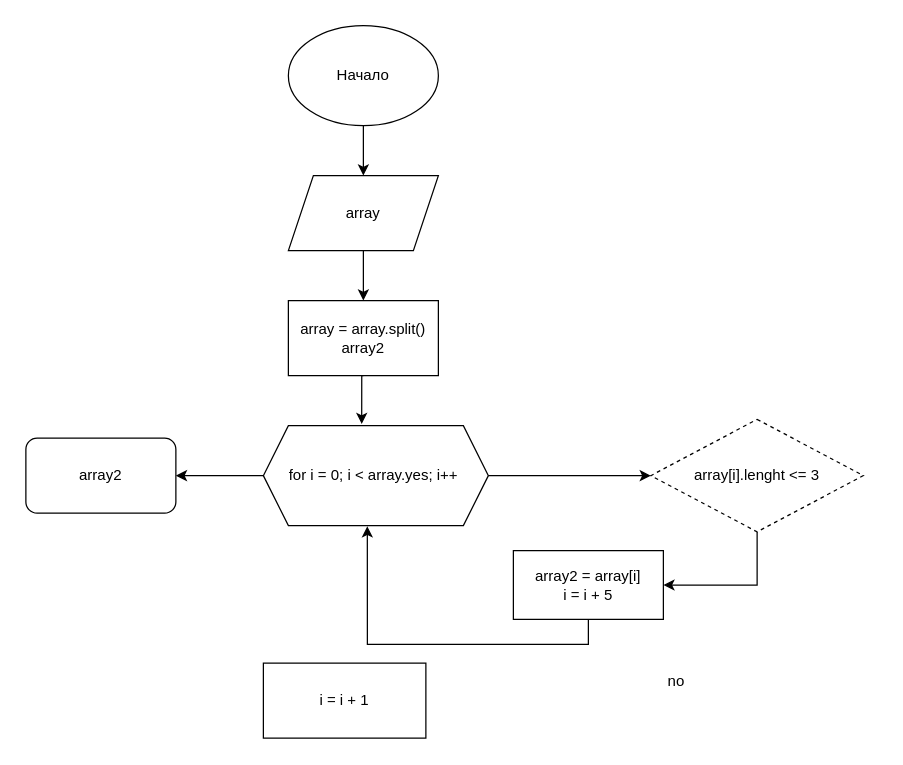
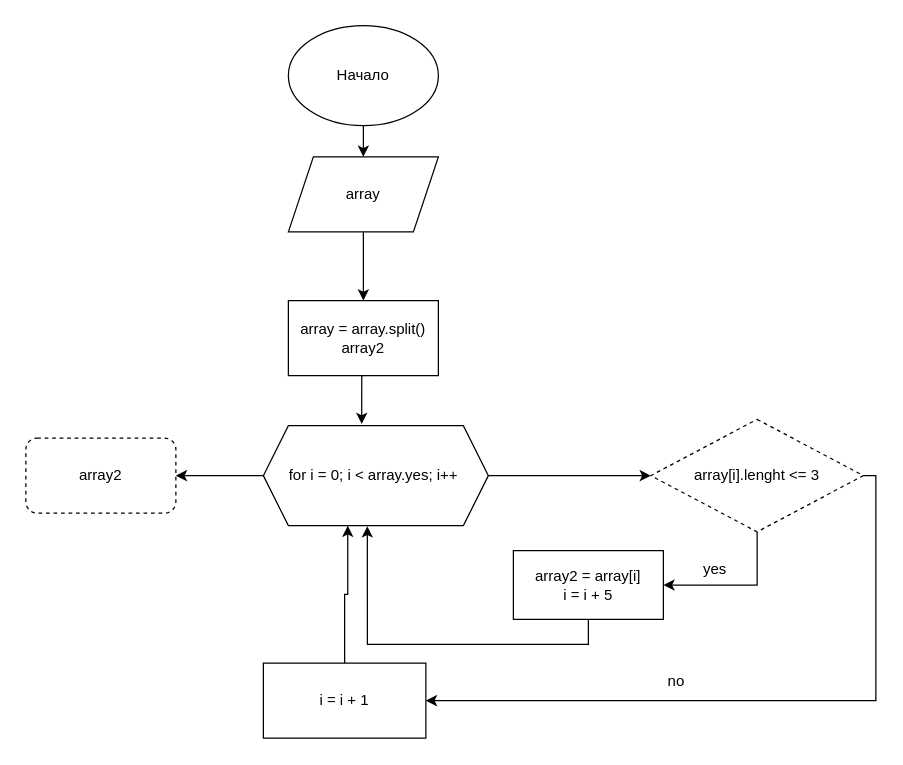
(363, 213) -> (363, 194)
(101, 476) -> (101, 476)
none -> (714, 569)
none -> (344, 597)
none -> (774, 701)
